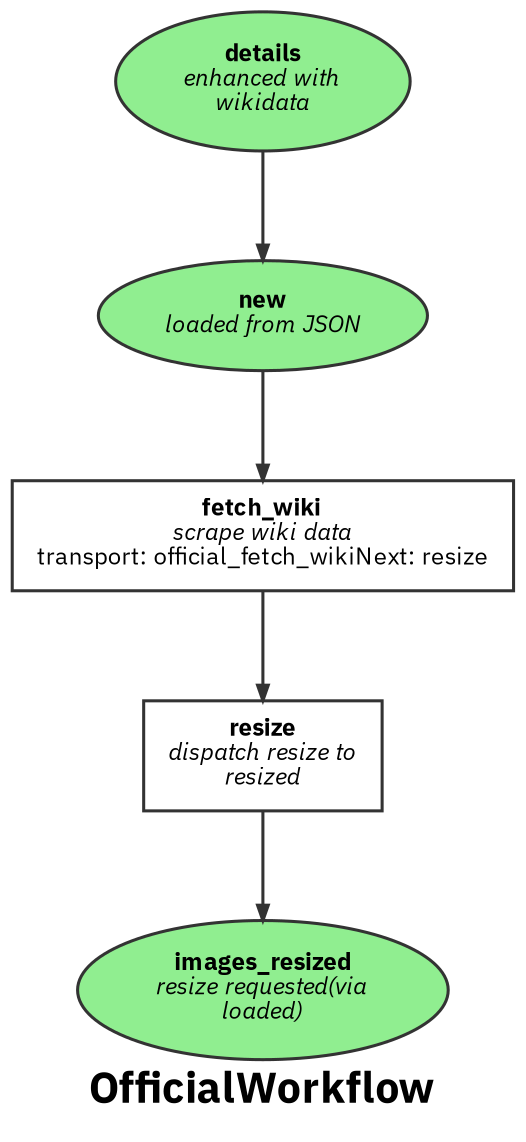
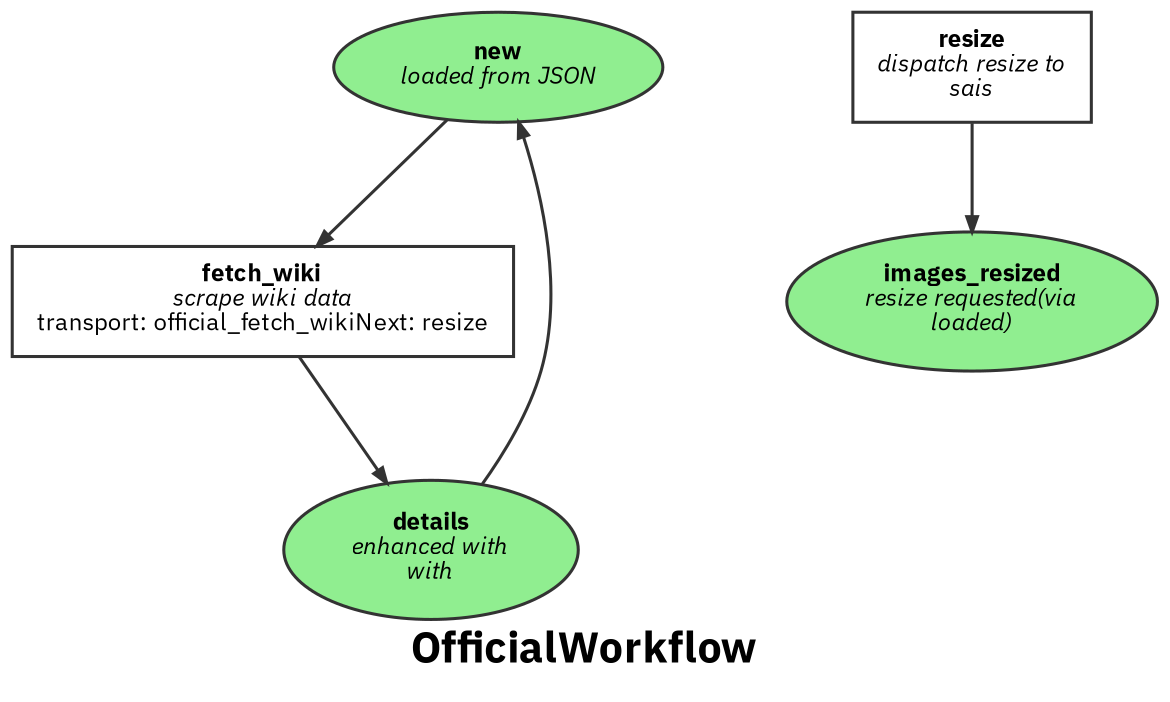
(263, 103) -> (431, 571)
(263, 638) -> (339, 414)
(263, 777) -> (972, 89)
